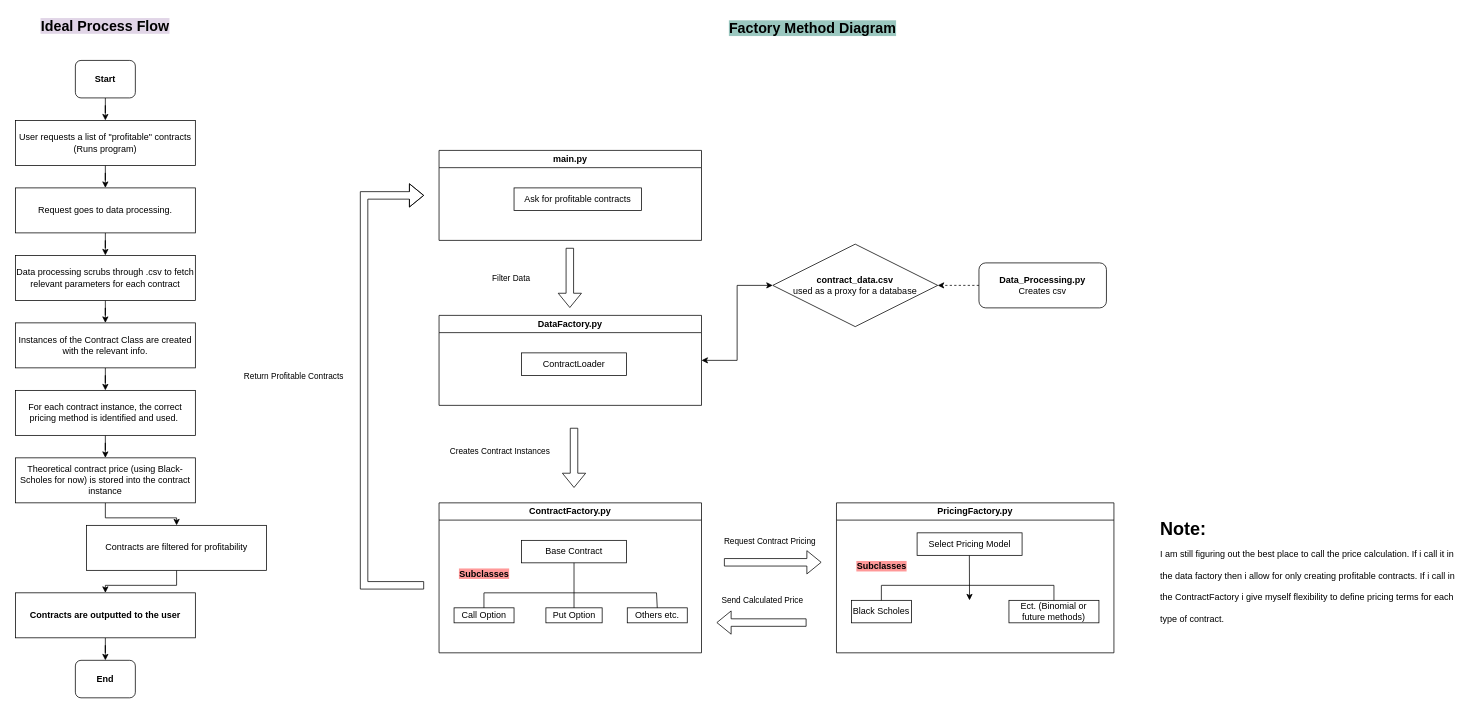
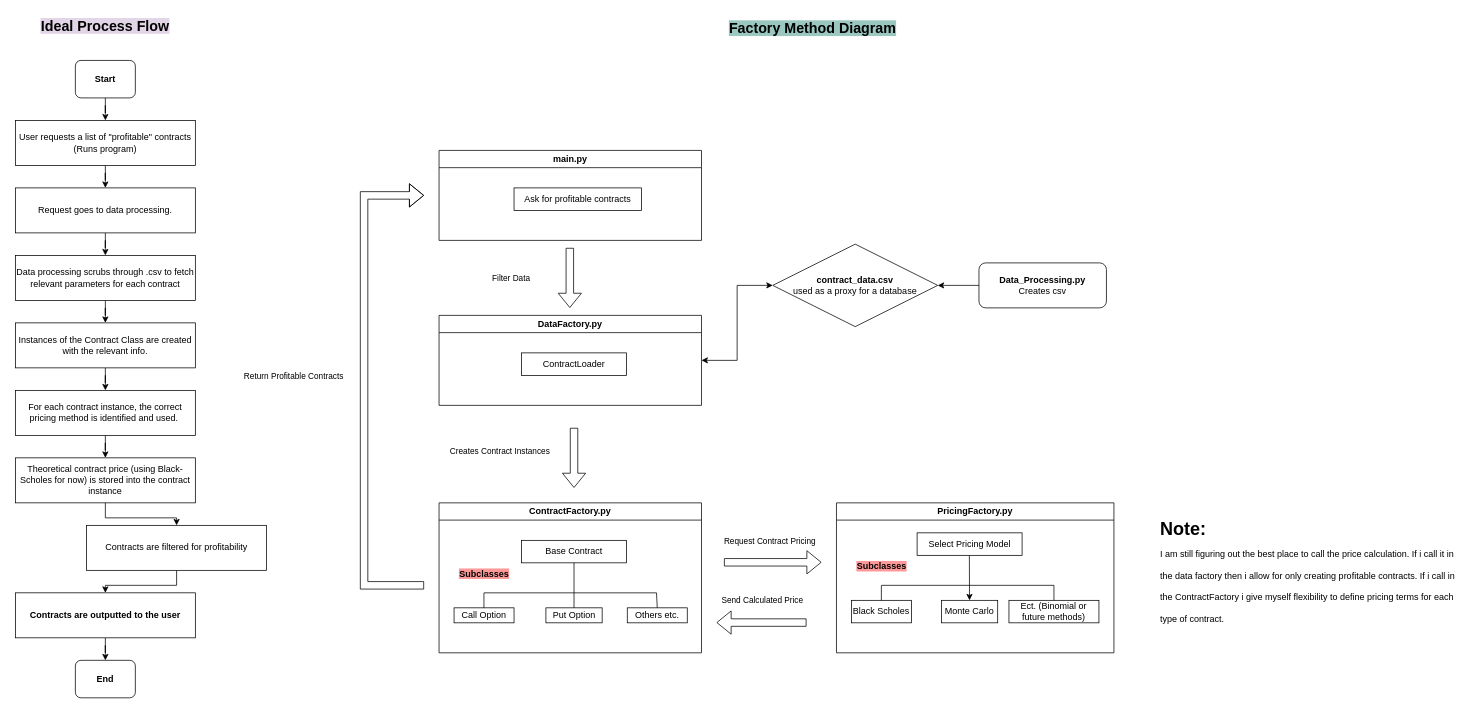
(961, 285) -> (961, 285)
none -> (970, 612)
